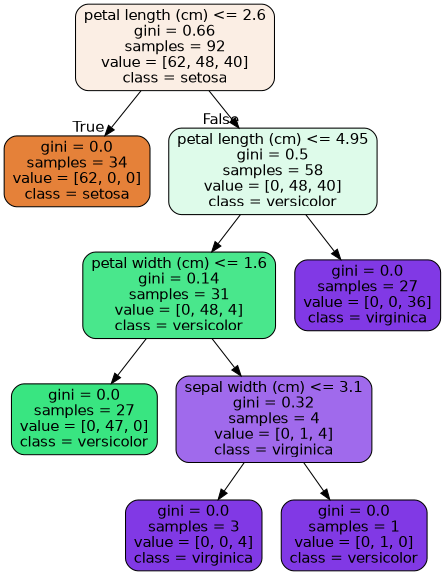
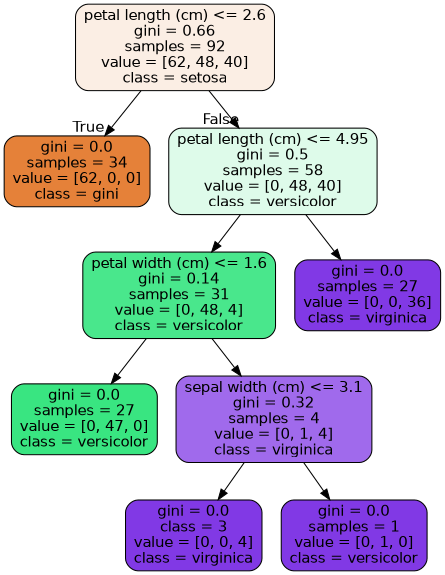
(77, 171) -> (77, 171)
(194, 535) -> (194, 535)
